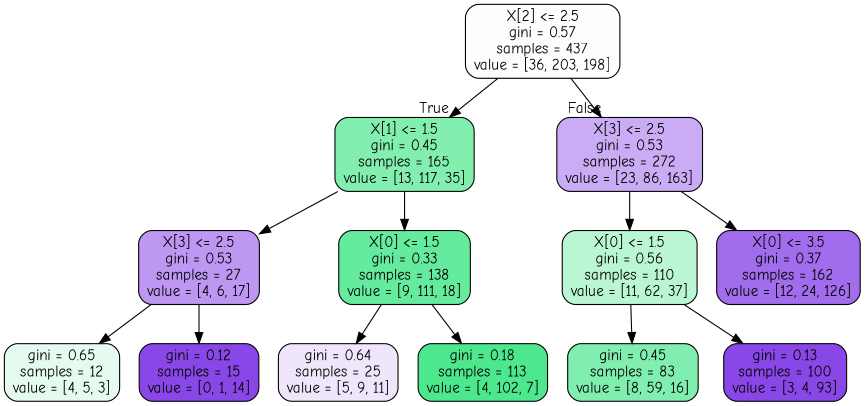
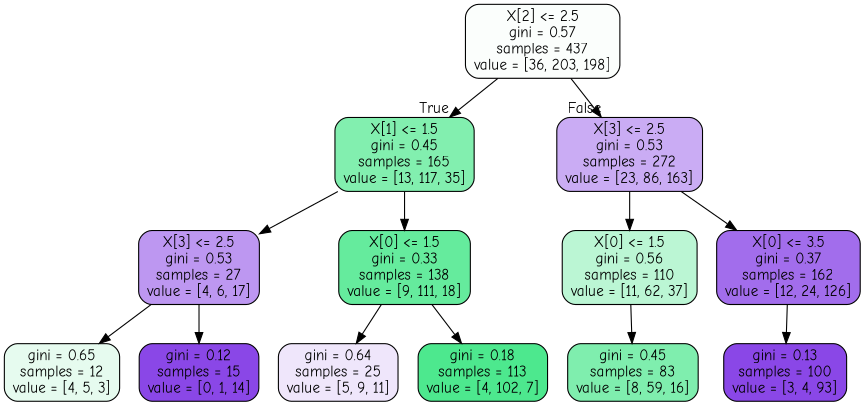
(709, 321) -> (787, 318)
